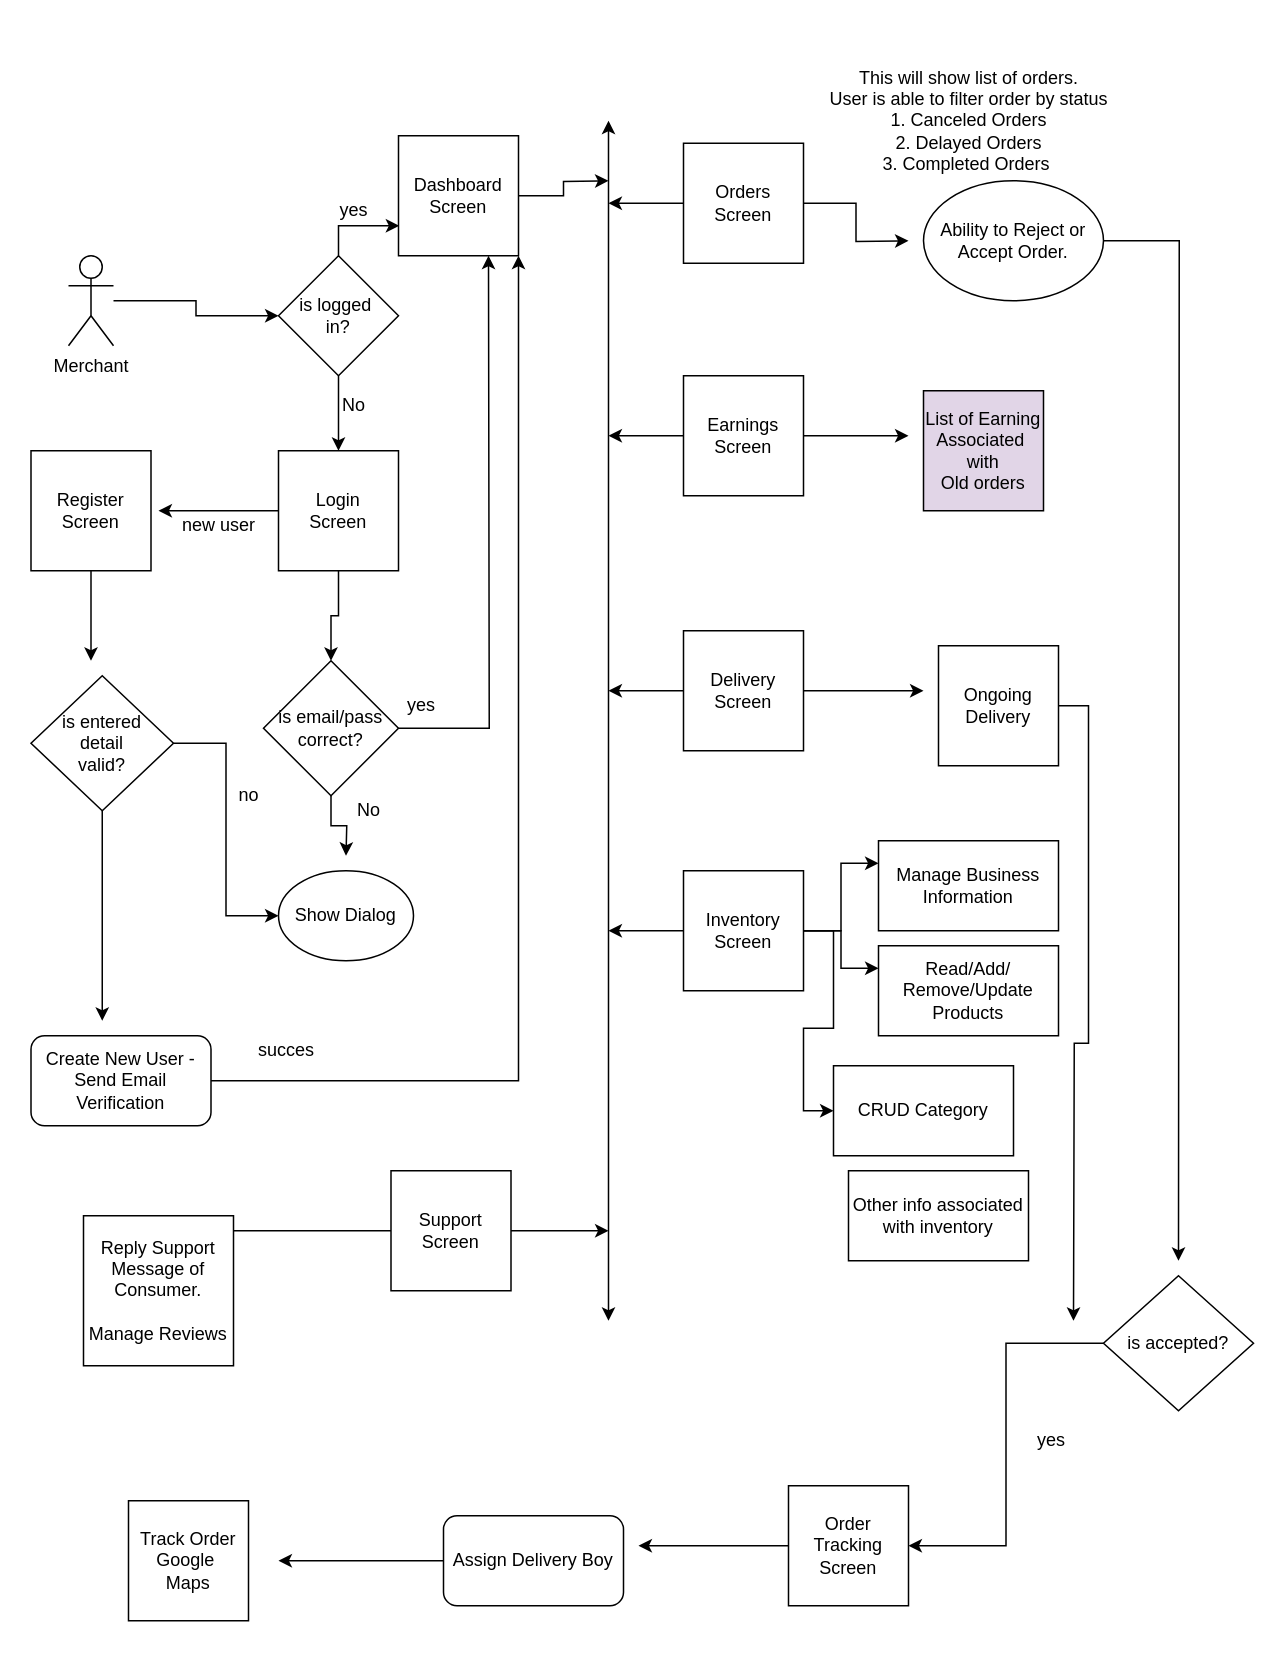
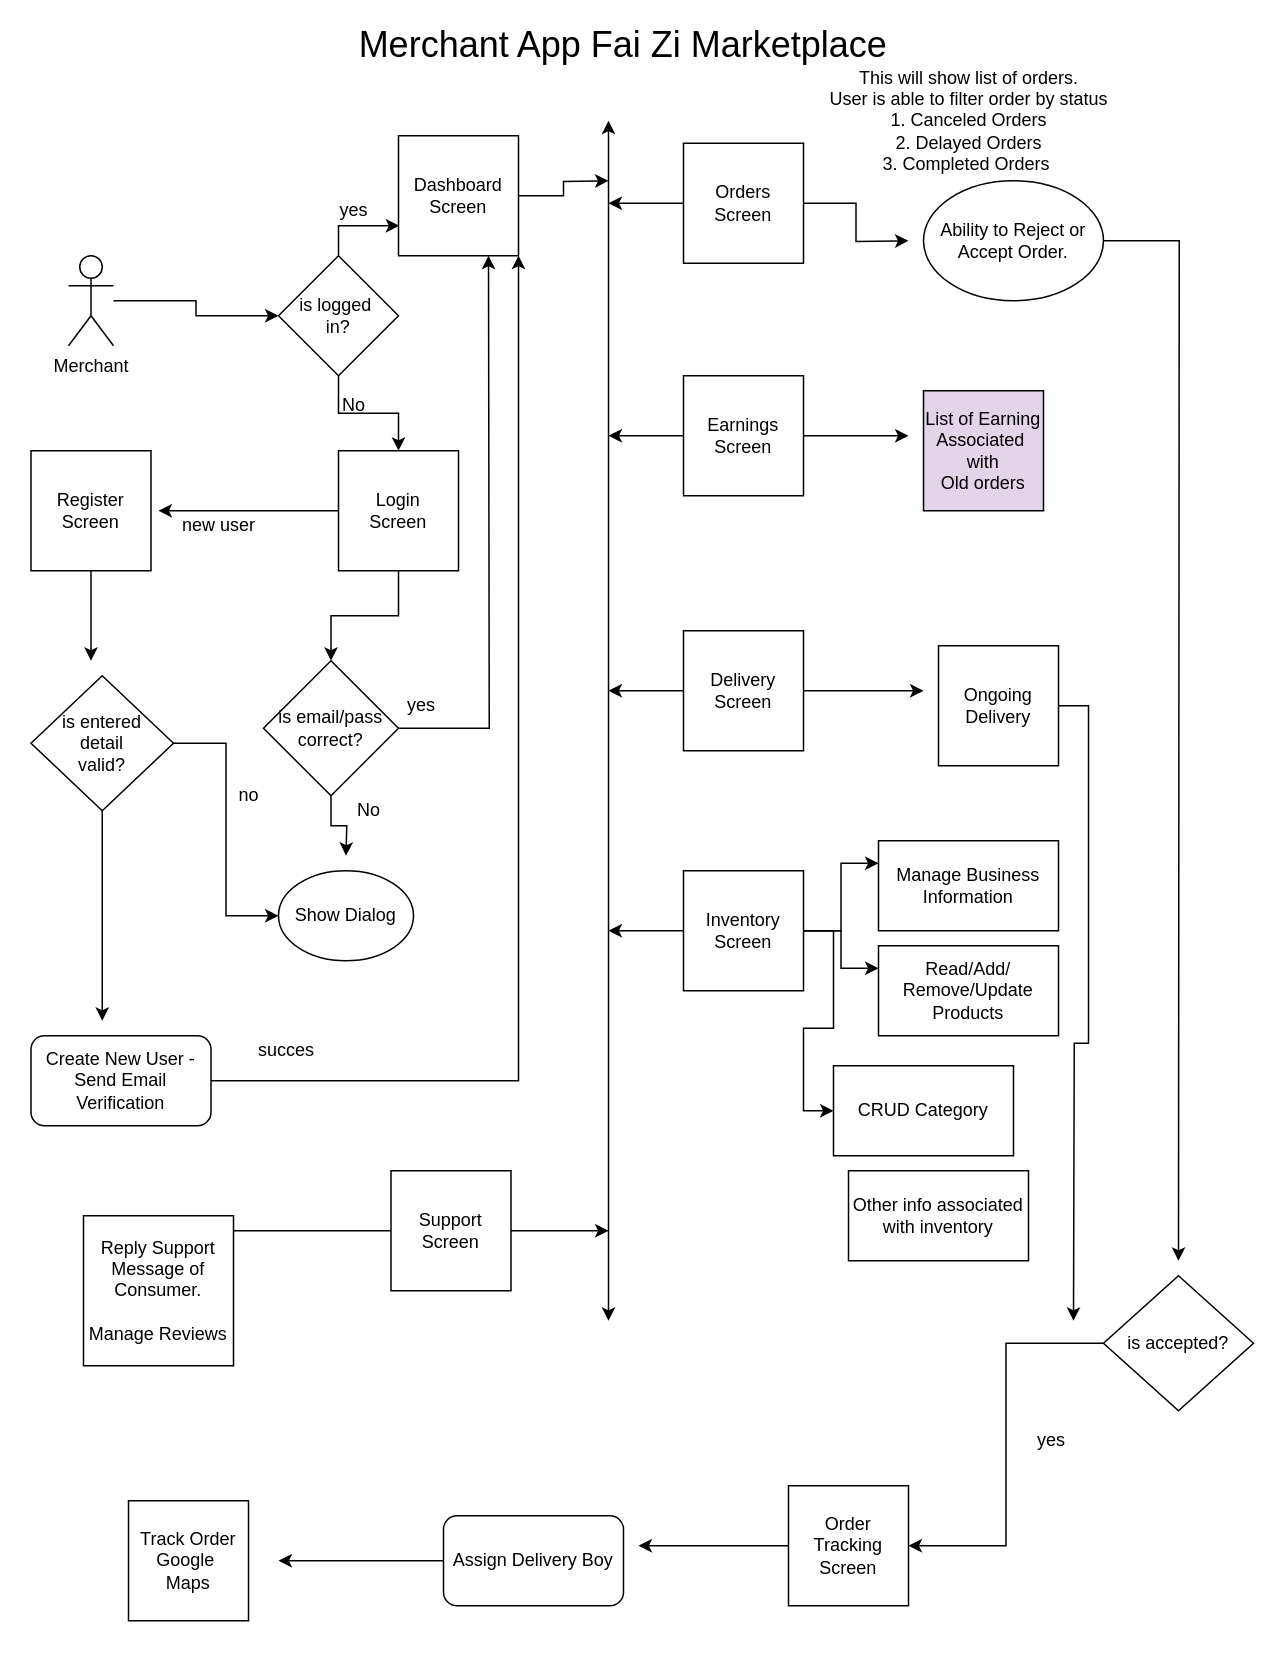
none -> (623, 46)
(338, 511) -> (398, 511)
